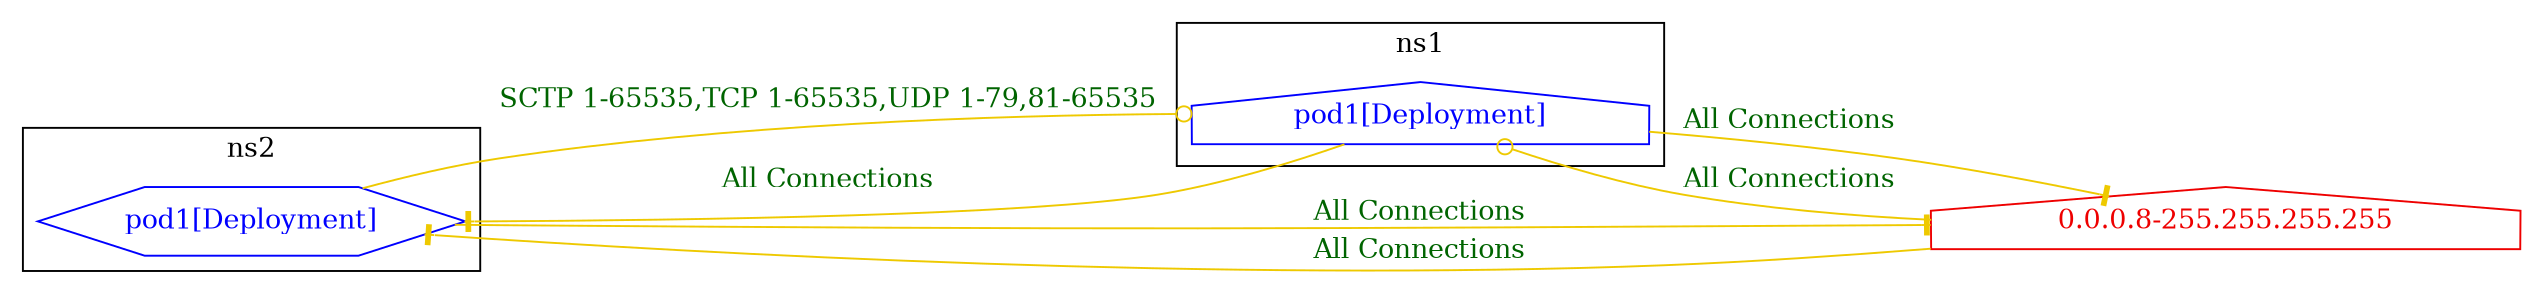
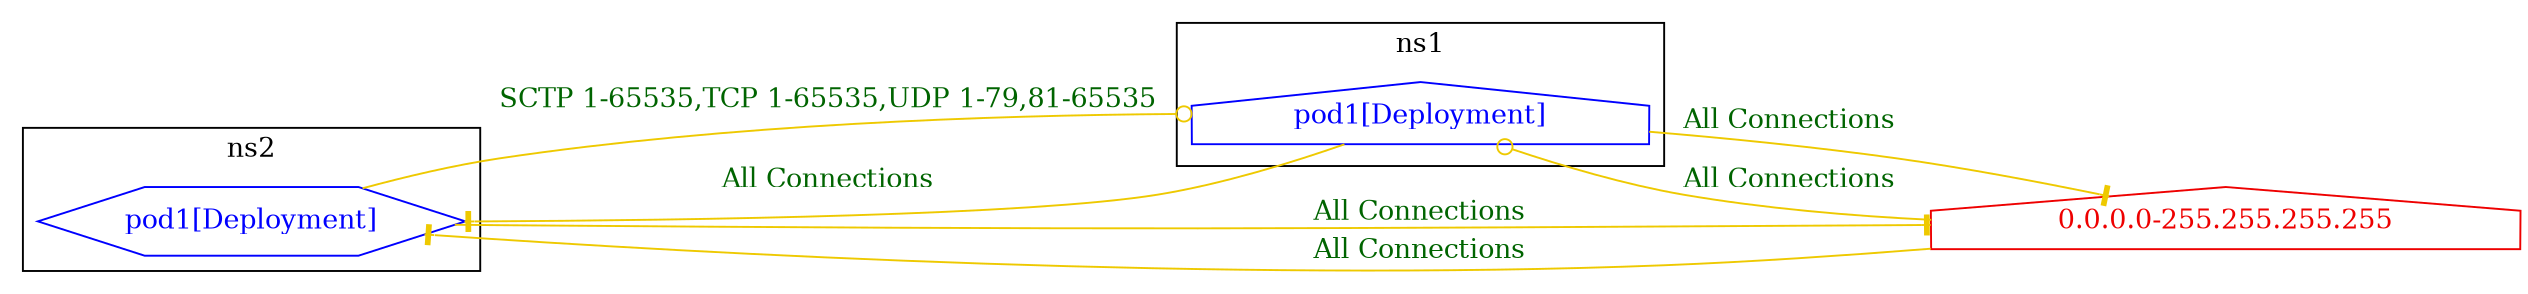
(2226, 221) -> (2226, 221)
